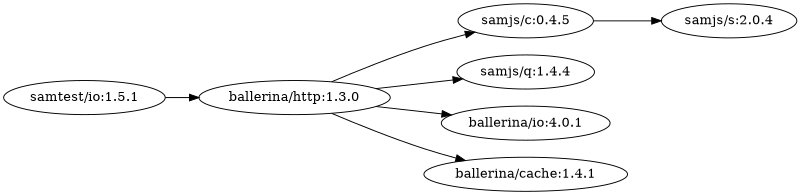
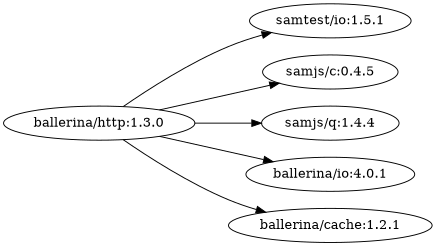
(729, 21) -> none
(177, 98) -> (190, 65)
(526, 174) -> (330, 225)
